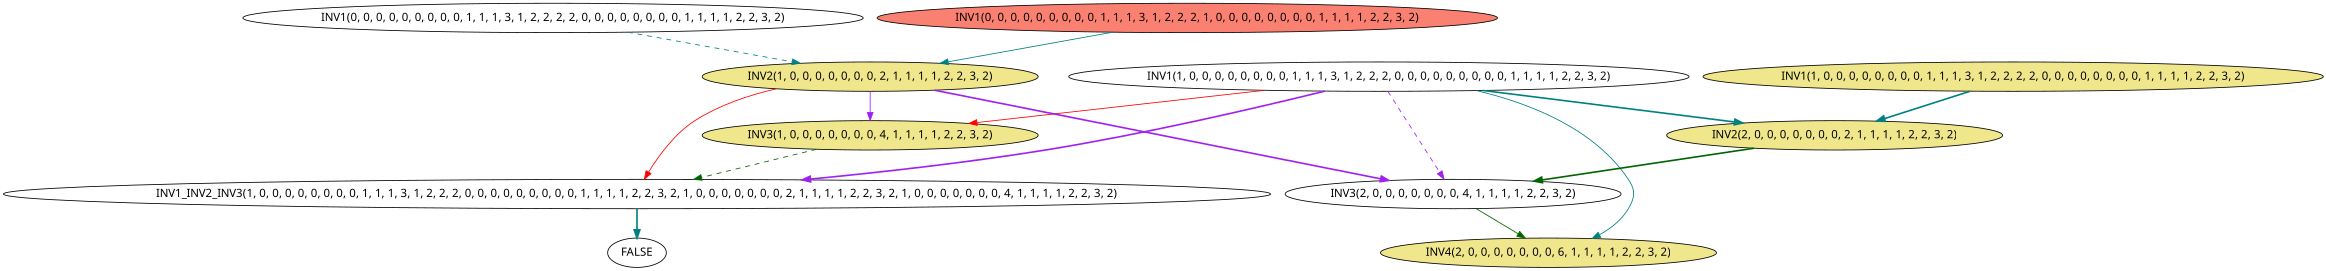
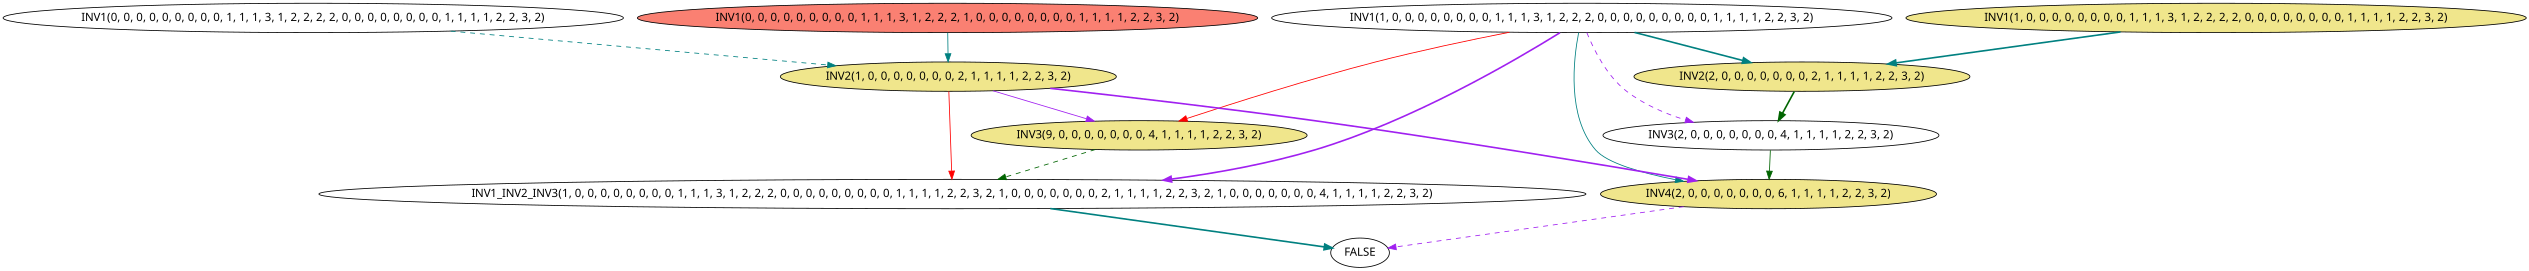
(870, 135) -> (1139, 135)
(1158, 135) -> (1354, 126)
none -> (1540, 227)
